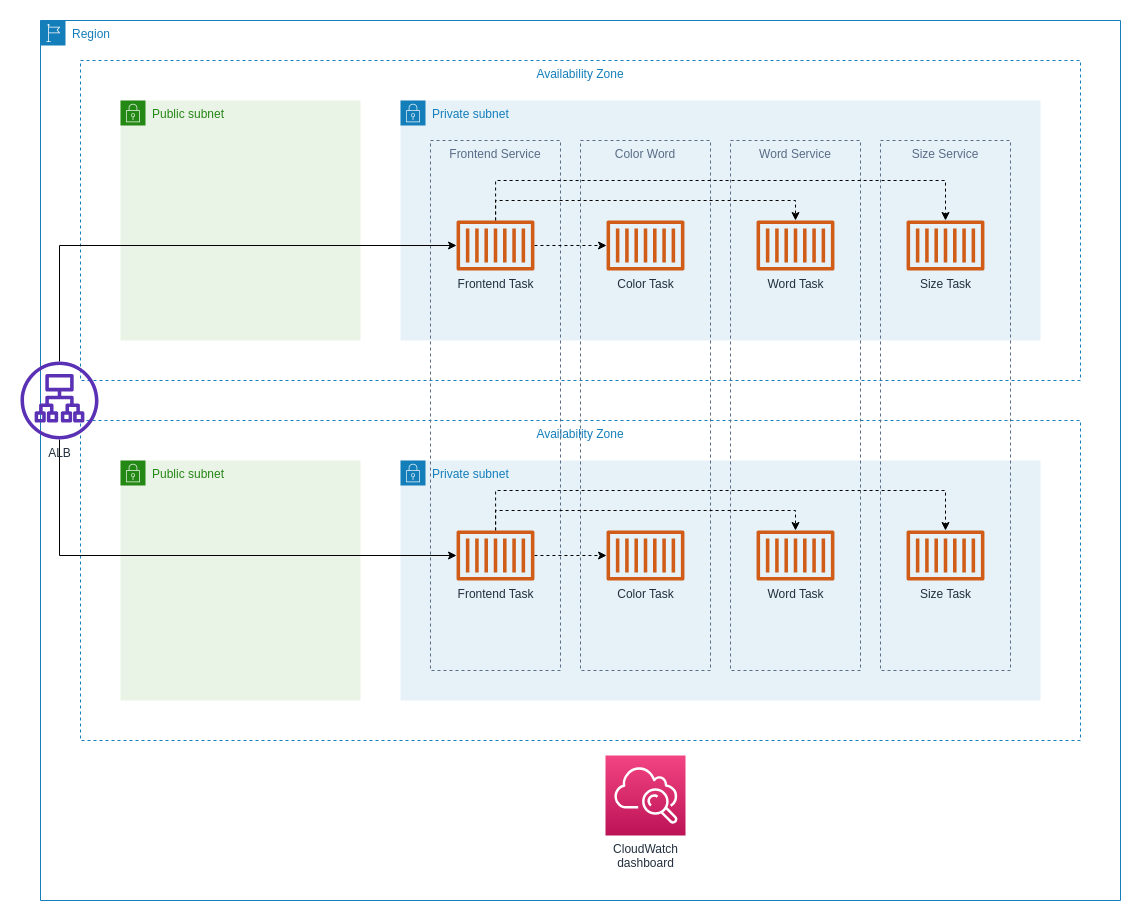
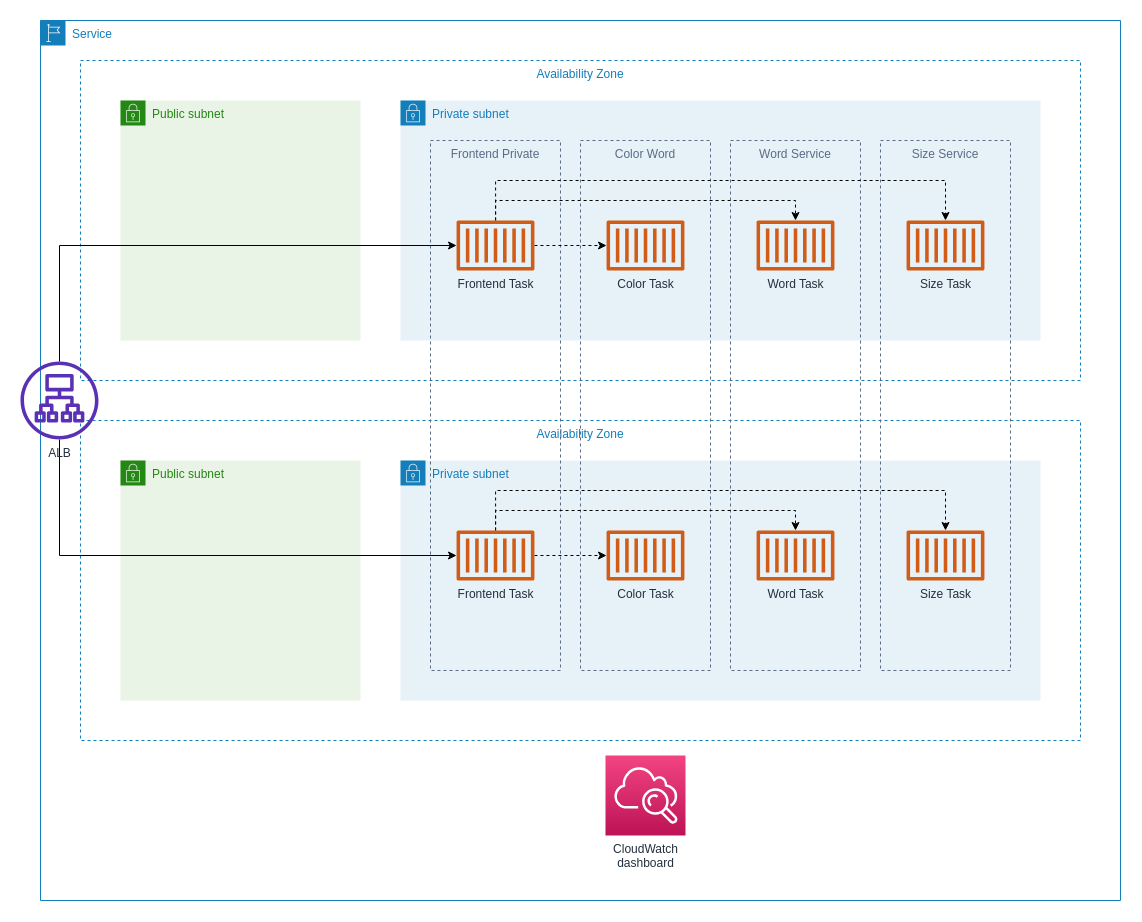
(91, 35) -> (94, 35)
(495, 154) -> (495, 154)
